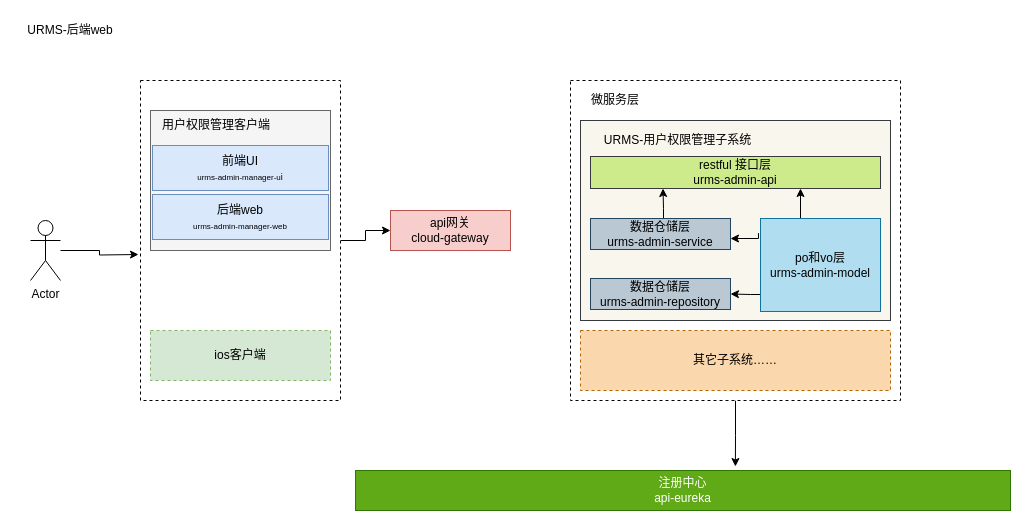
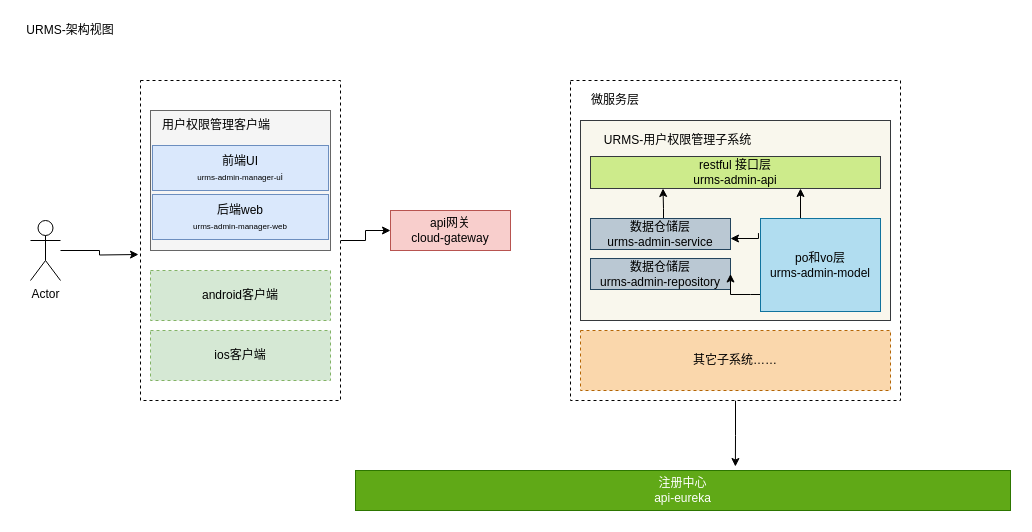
(71, 31) -> (71, 31)
(661, 294) -> (661, 274)
none -> (241, 296)
